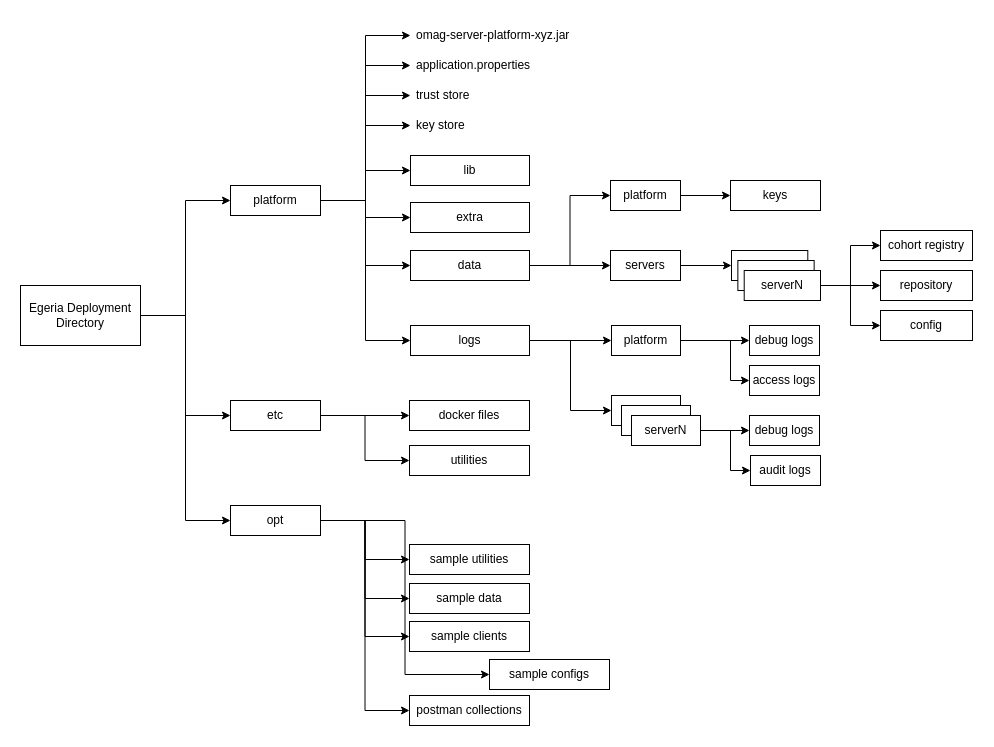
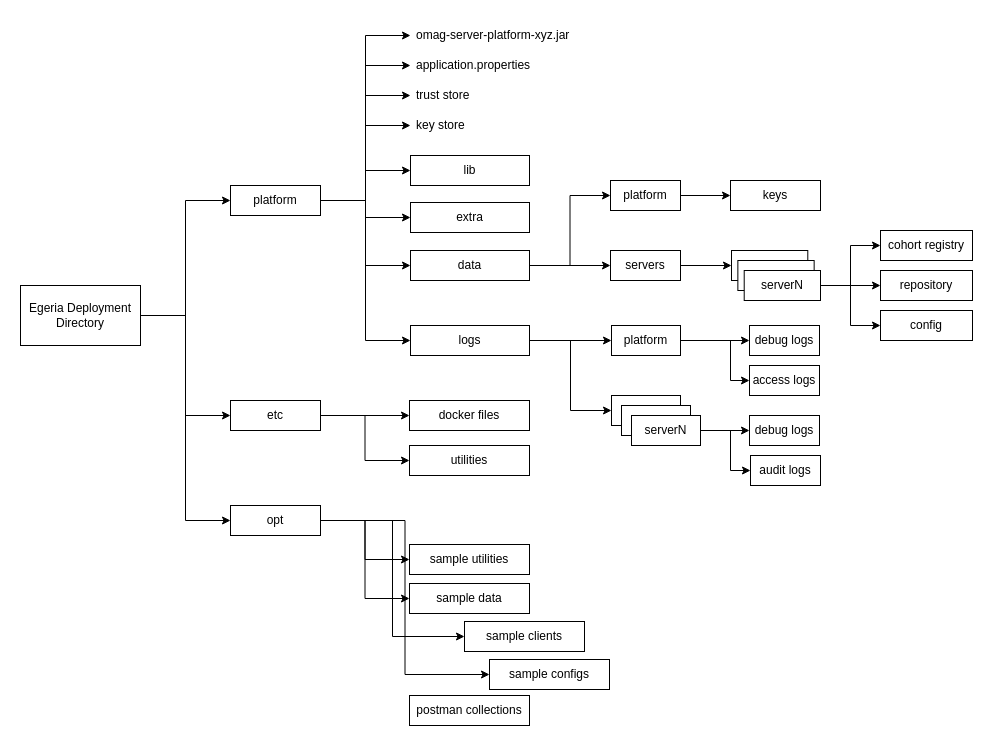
(470, 637) -> (525, 637)
(365, 693) -> none
